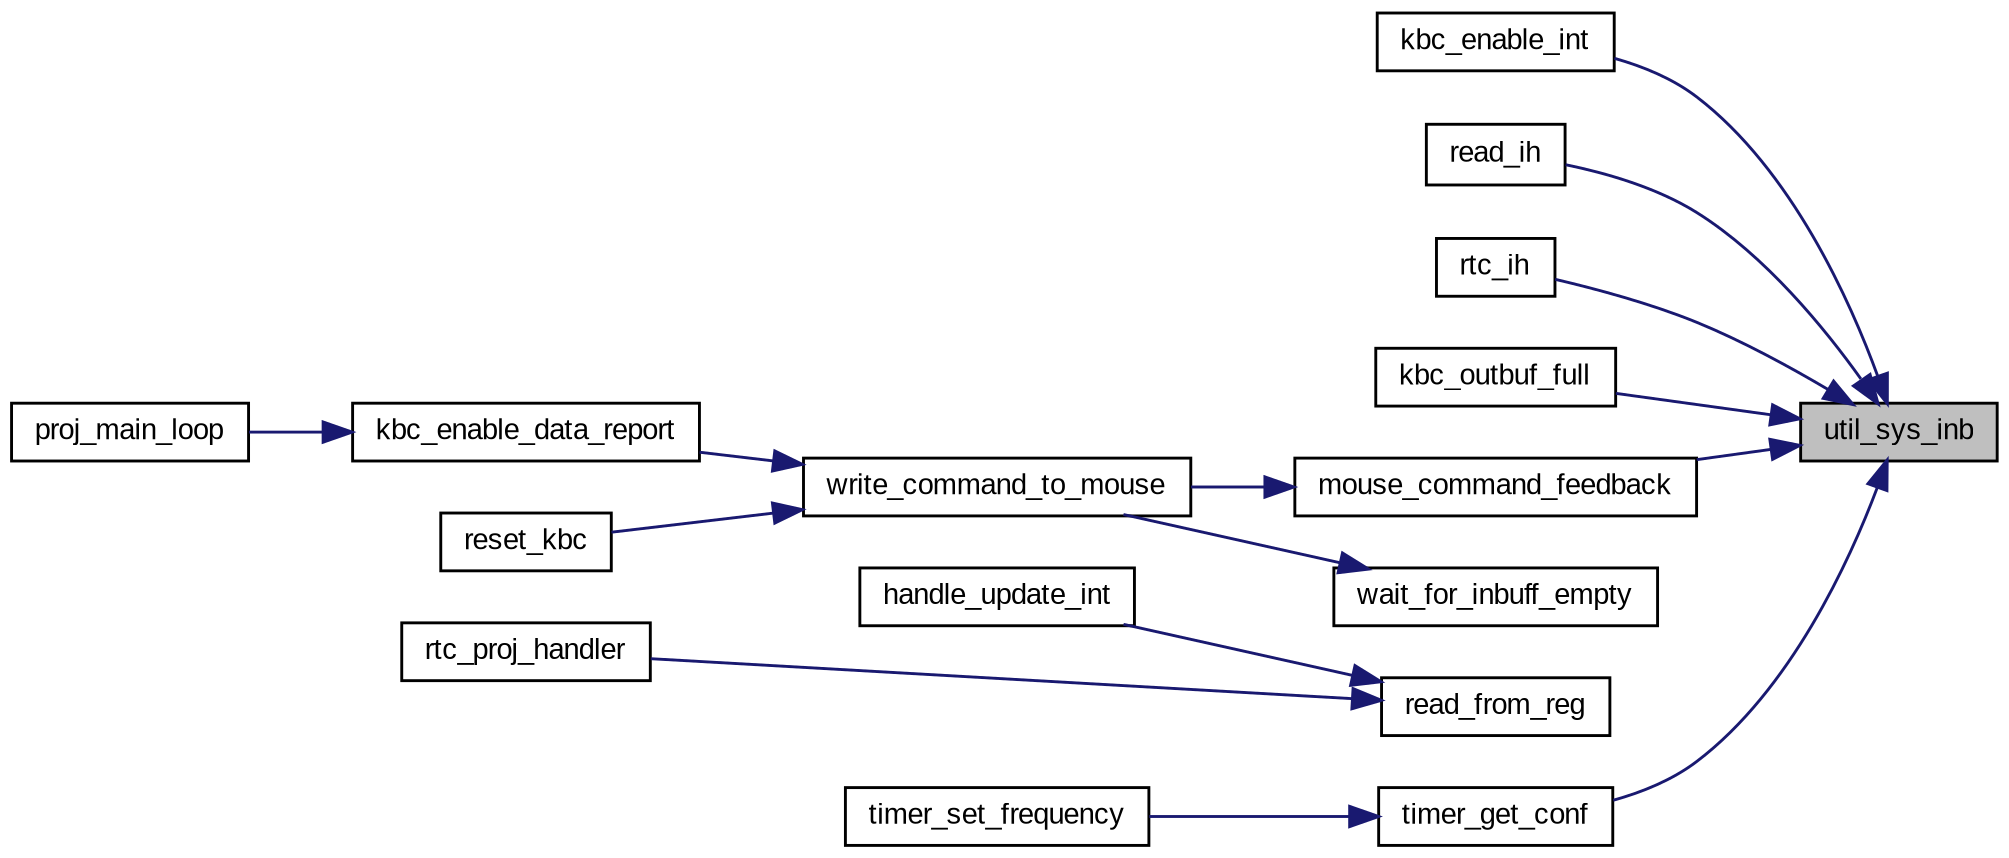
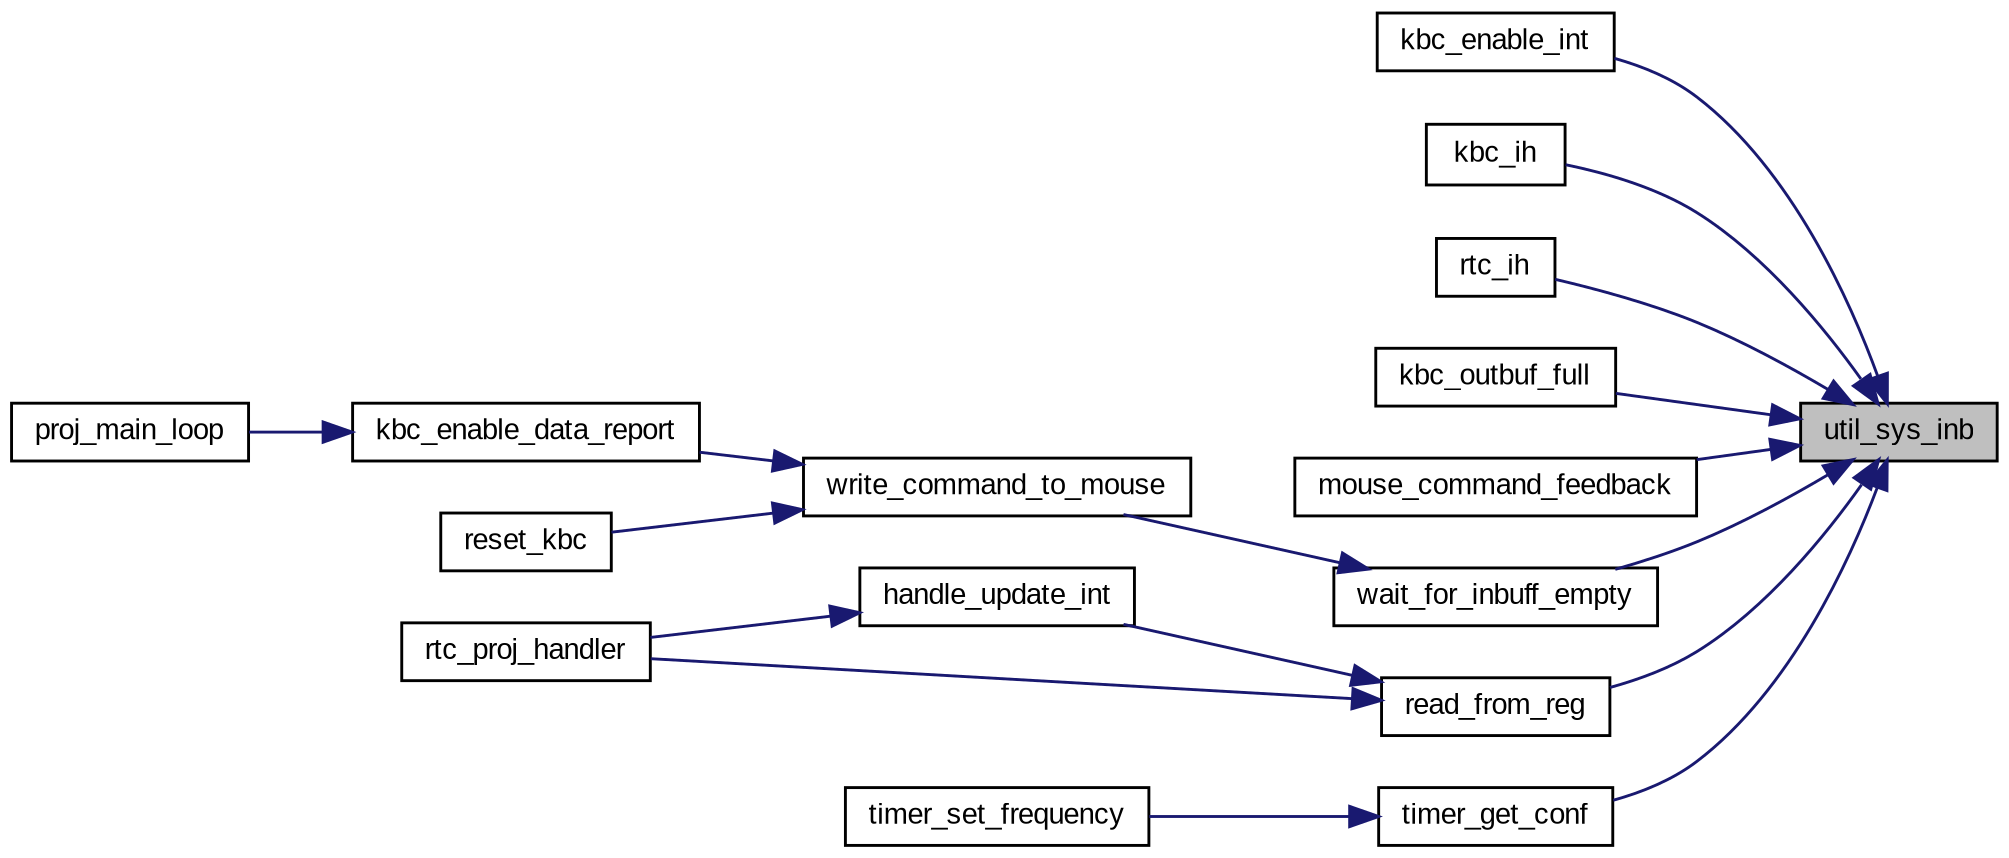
(1496, 155) -> (1496, 155)
(1228, 487) -> none
none -> (1725, 530)
none -> (1753, 609)
none -> (740, 627)
